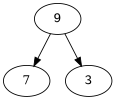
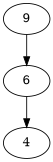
(27, 81) -> none
(89, 81) -> (27, 81)
none -> (27, 143)
